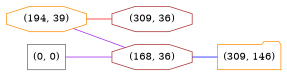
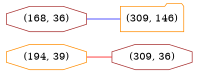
(99, 38) -> none
(46, 57) -> none
